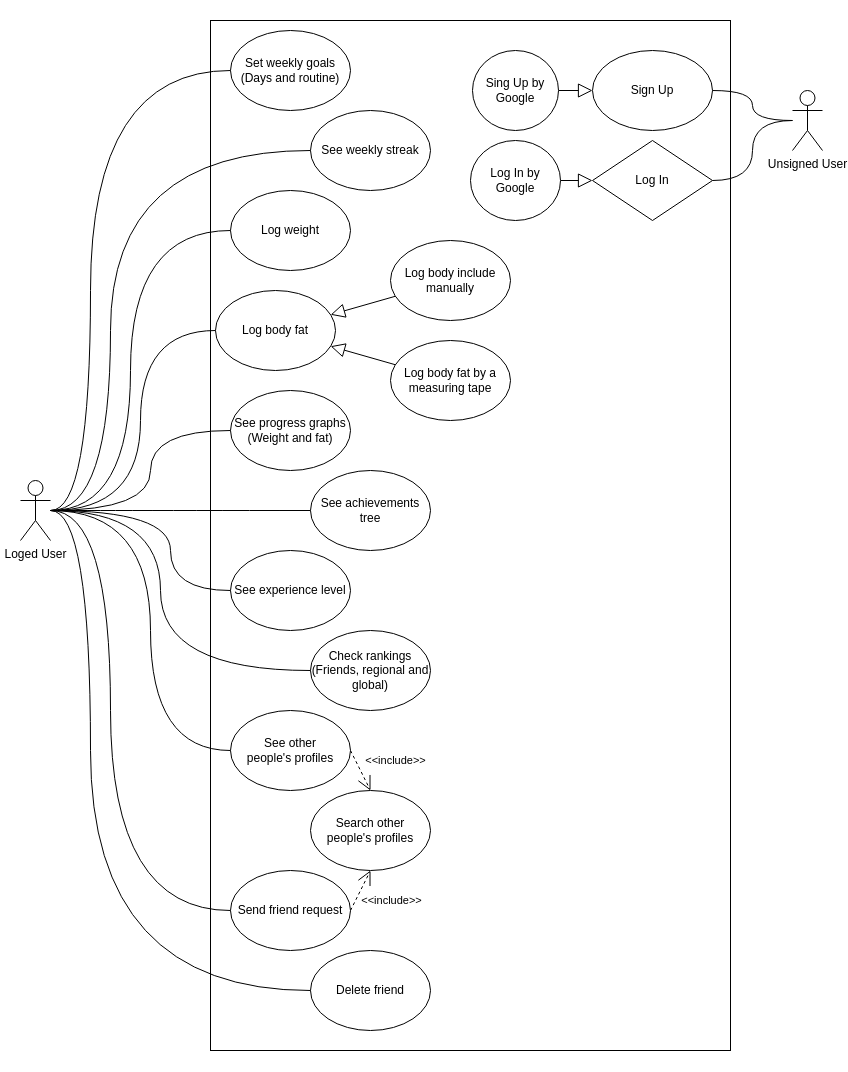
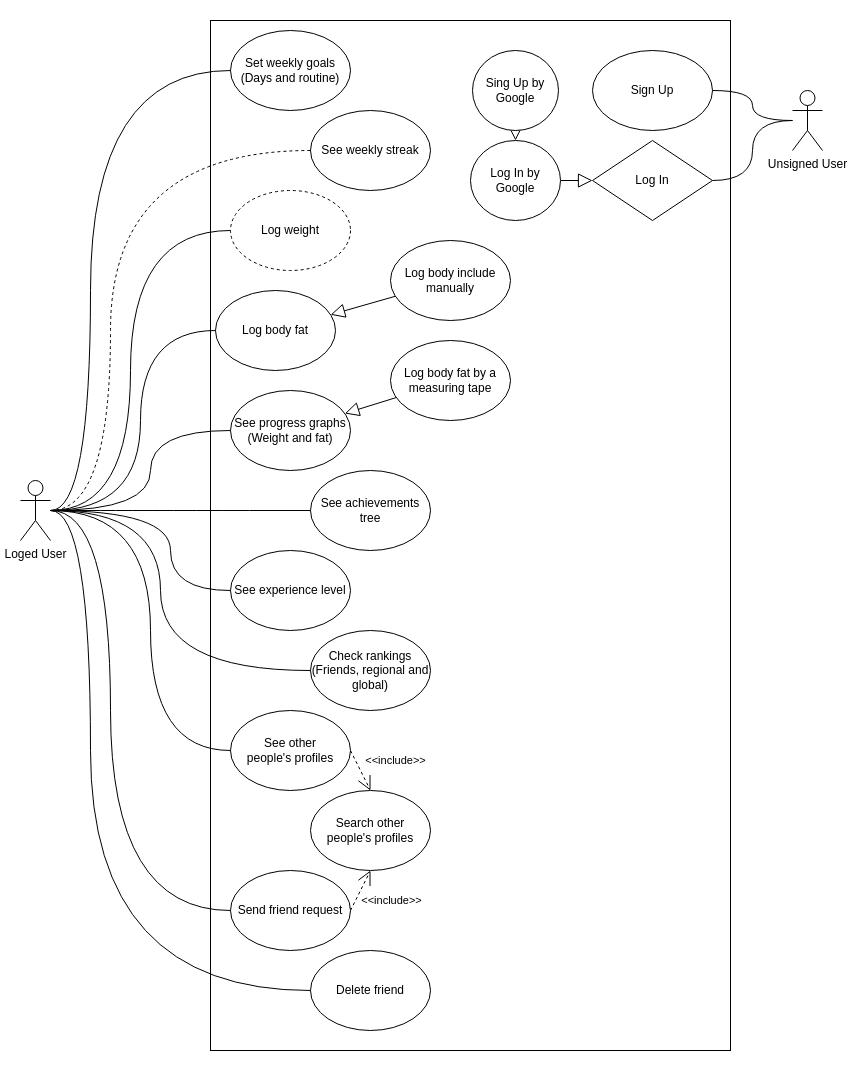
(568, 91) -> (516, 131)
(291, 231) -> (291, 231)
(117, 274) -> (117, 274)
(370, 358) -> (378, 403)
